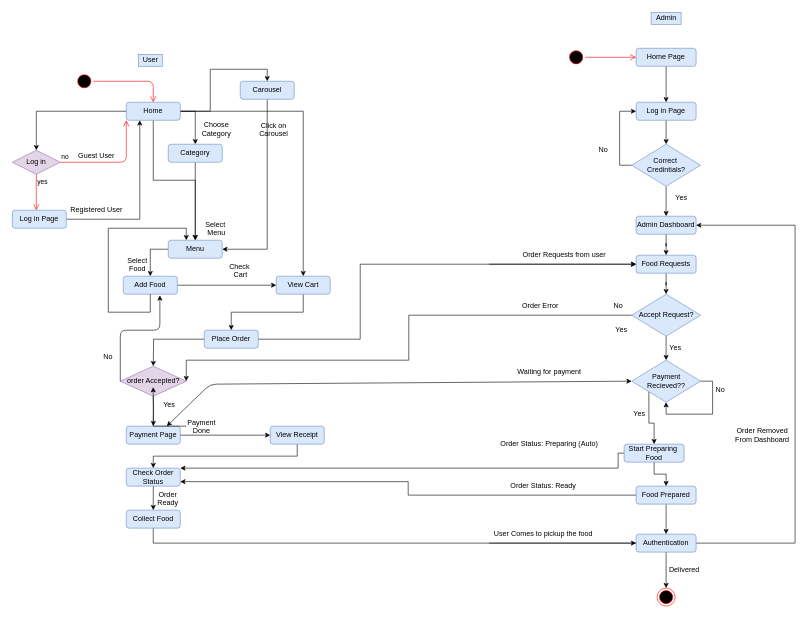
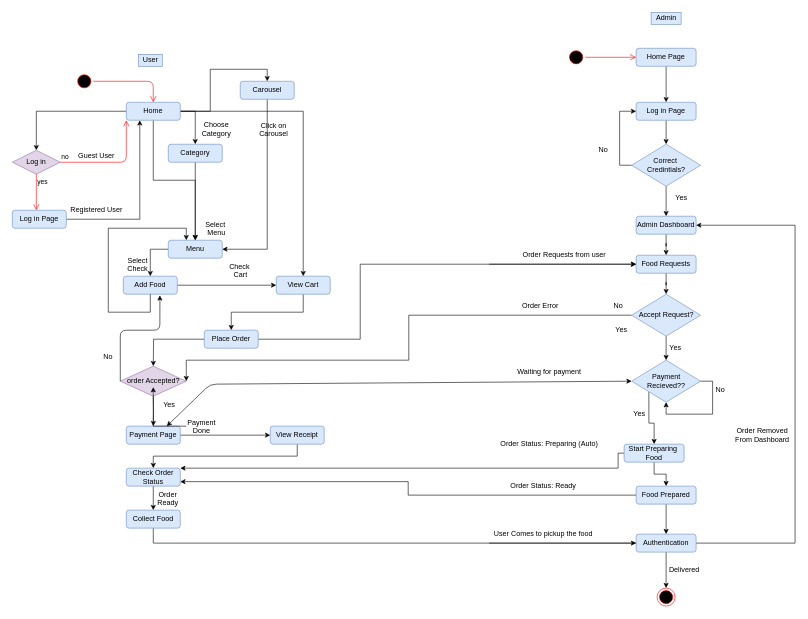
(139, 265) -> (139, 265)
